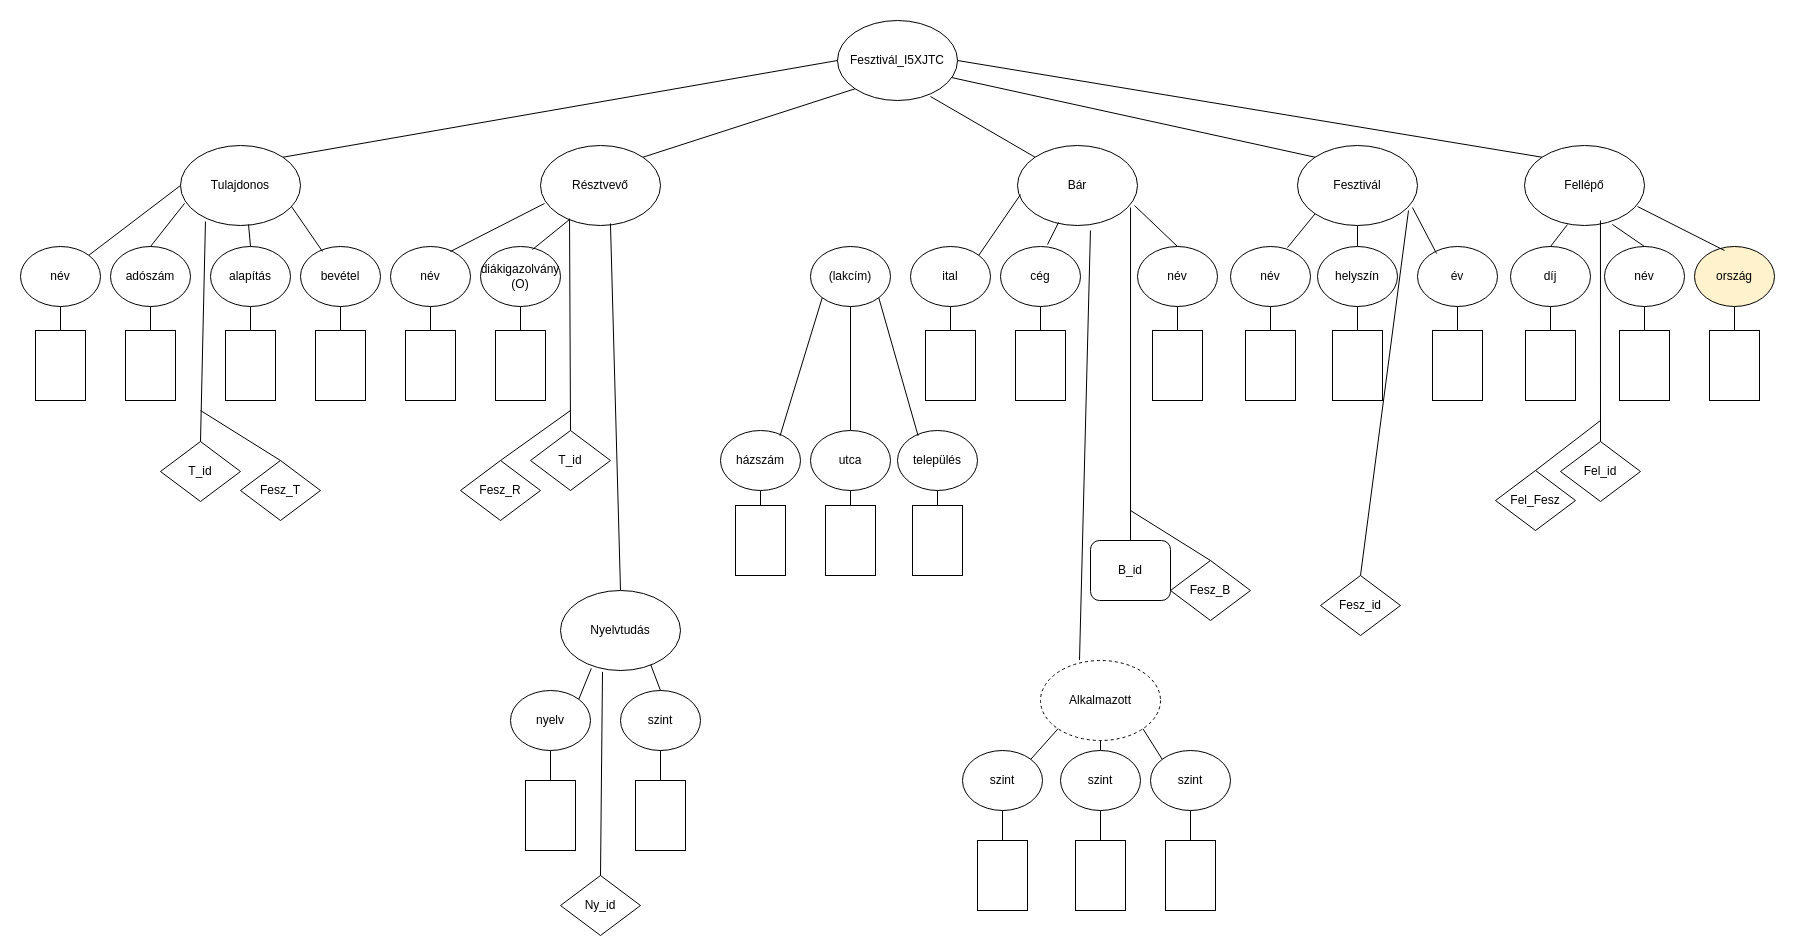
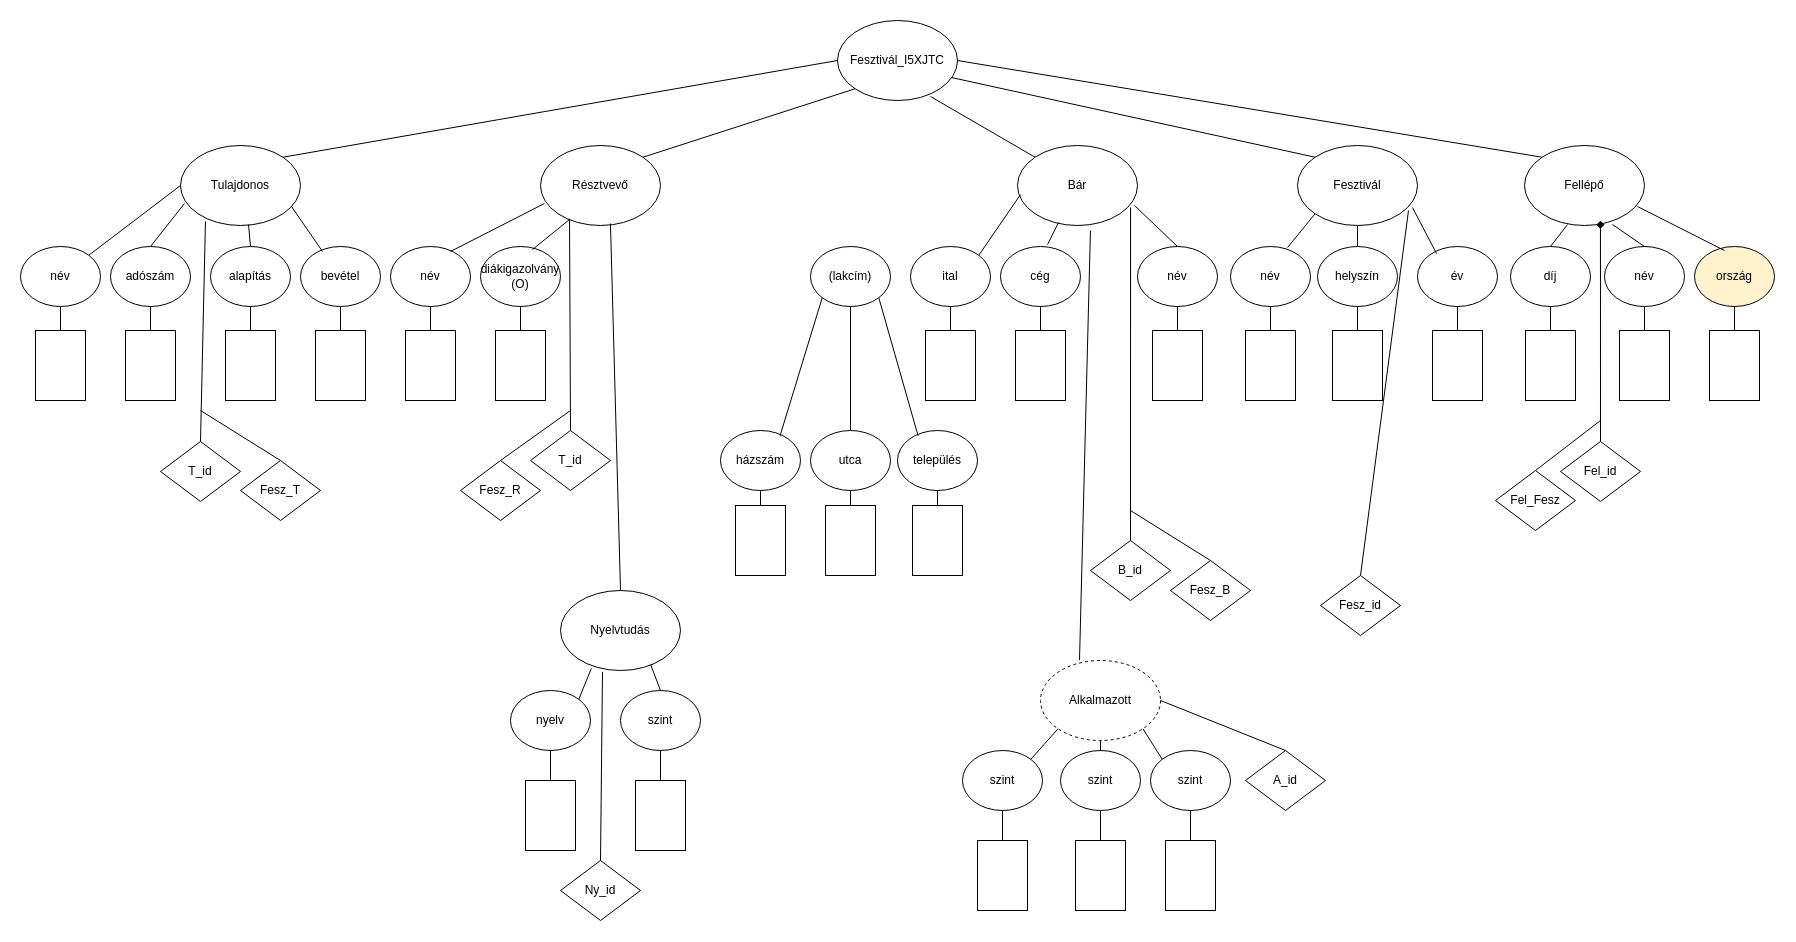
(1600, 225) -> (1600, 229)
(1131, 571) -> (1131, 571)
none -> (1223, 726)
none -> (1286, 781)
(601, 906) -> (601, 891)
